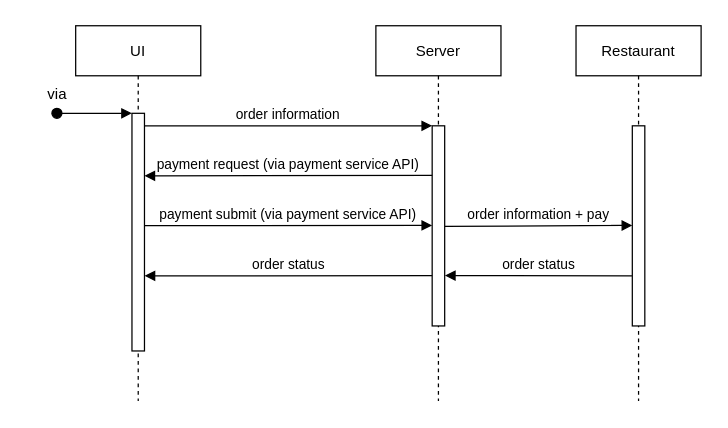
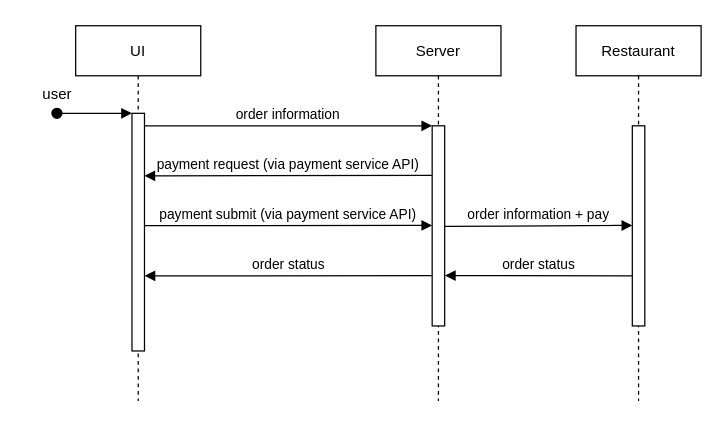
(58, 94) -> (58, 94)
